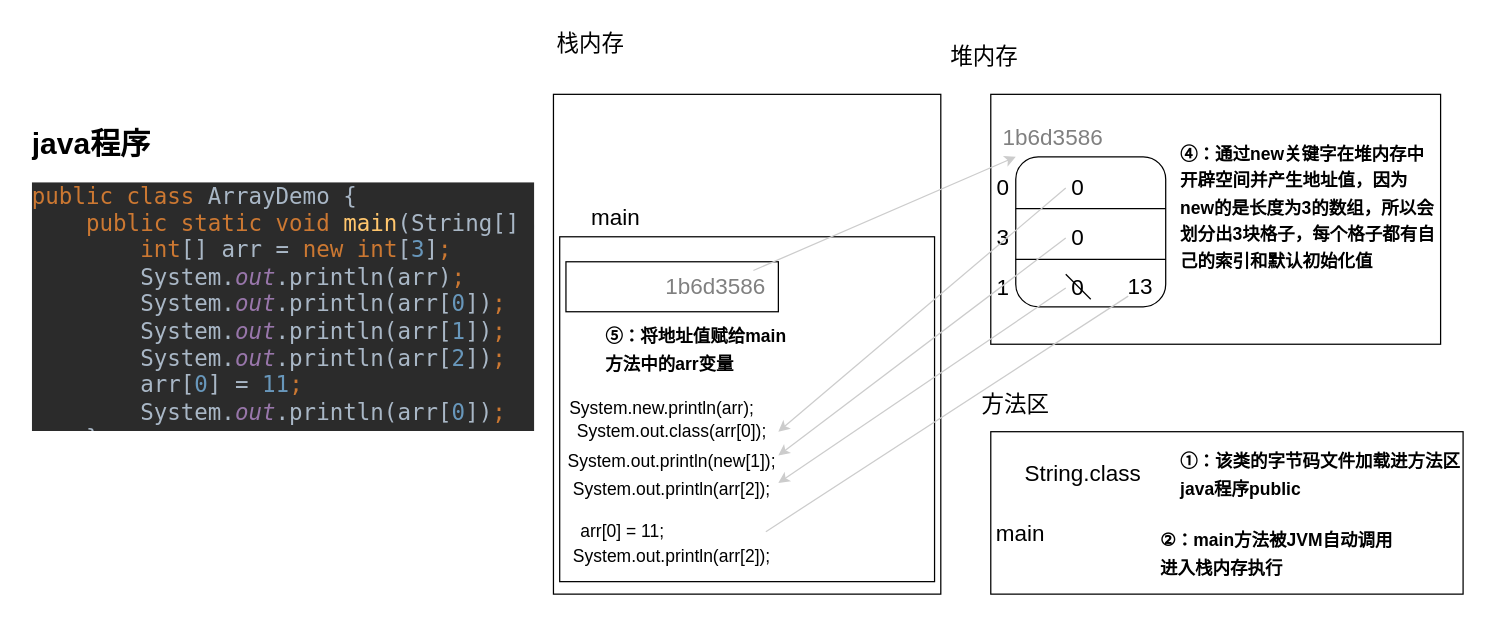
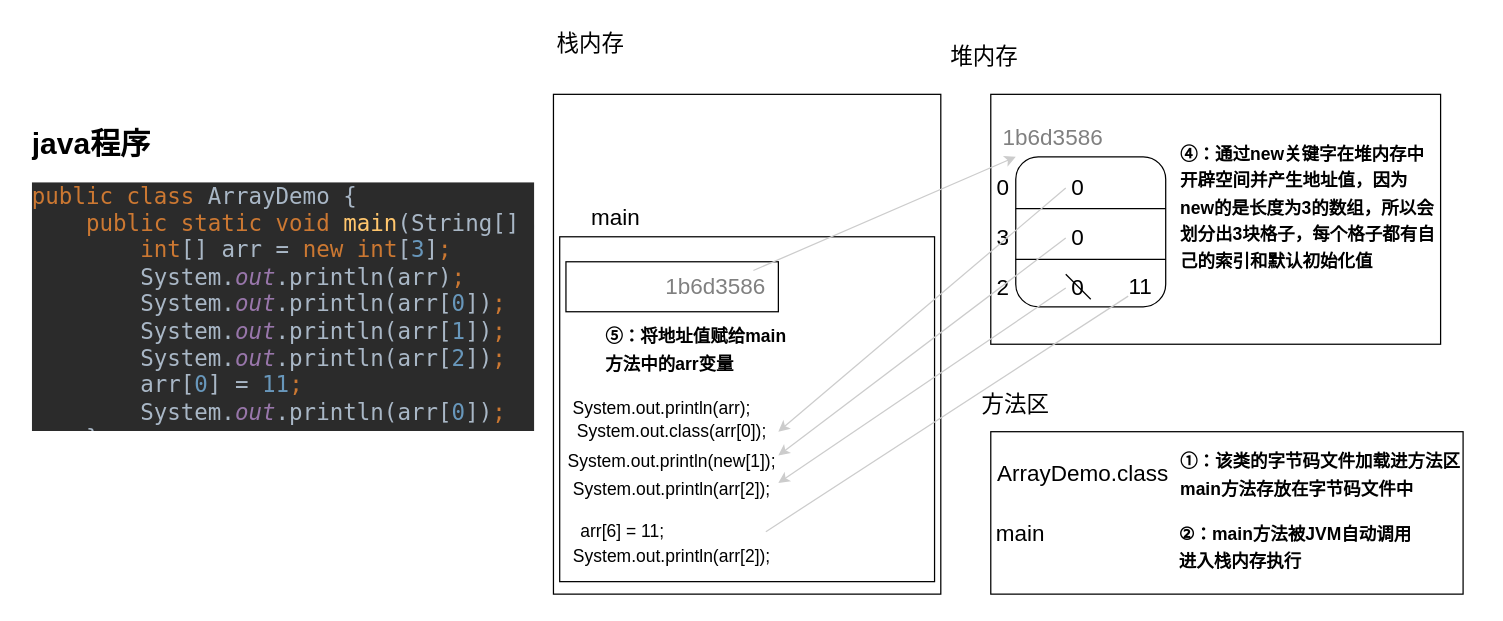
(1141, 287) -> (1141, 287)
(1003, 288) -> (1003, 288)
(662, 408) -> (662, 408)
(1083, 474) -> (1083, 474)
(1321, 474) -> (1321, 474)
(633, 532) -> (633, 532)
(1277, 553) -> (1296, 547)
